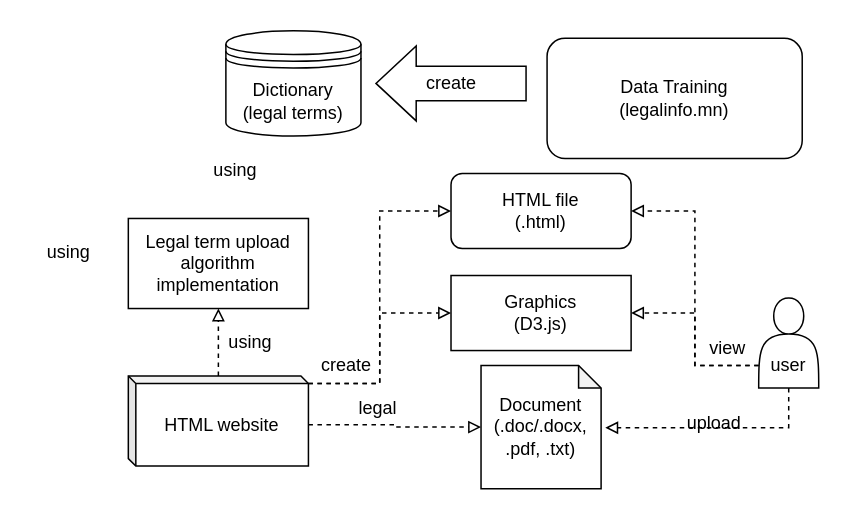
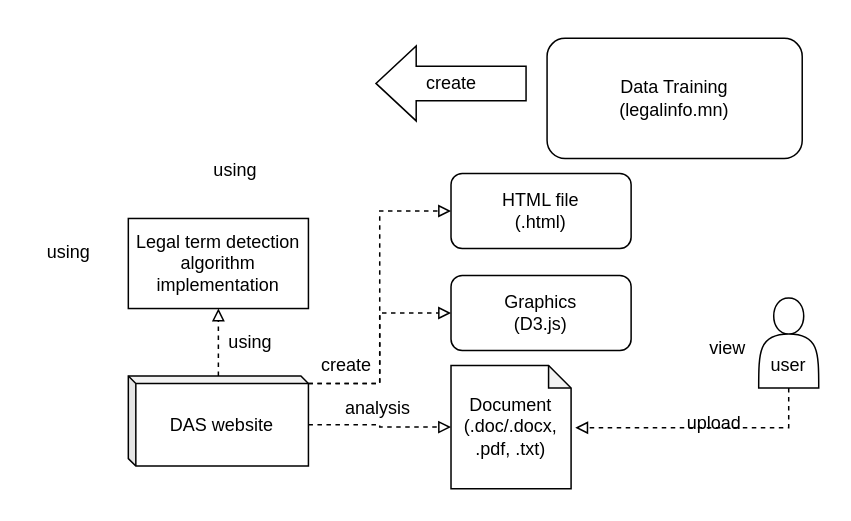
(293, 83) -> none
(695, 235) -> none
(218, 263) -> (218, 263)
(541, 313) -> (541, 313)
(667, 313) -> none
(378, 409) -> (378, 409)
(222, 425) -> (222, 425)
(541, 427) -> (511, 427)
